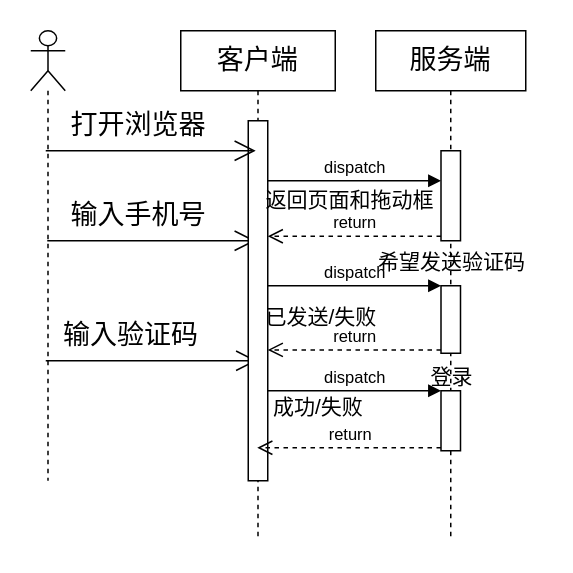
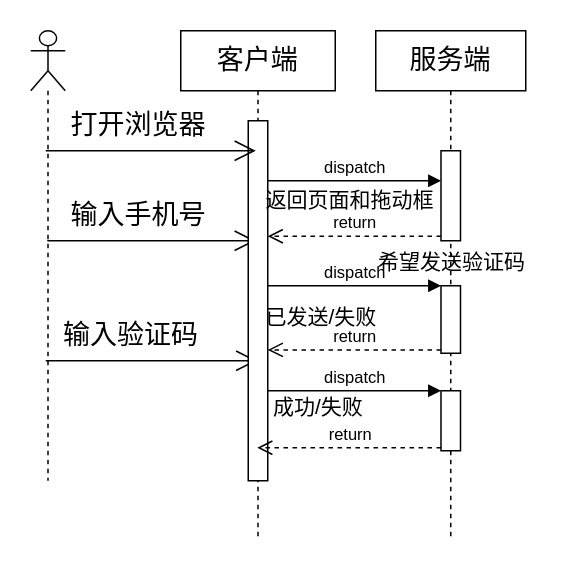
(458, 376) -> none
